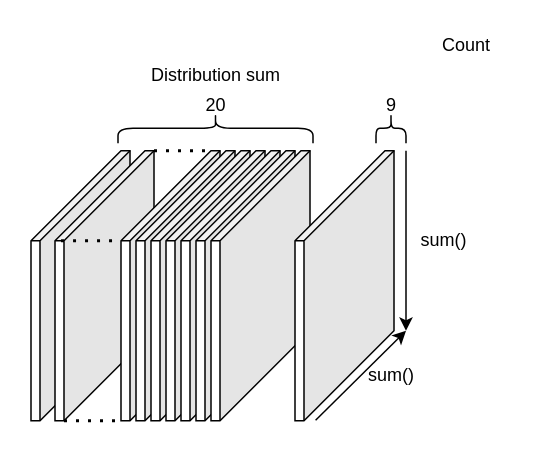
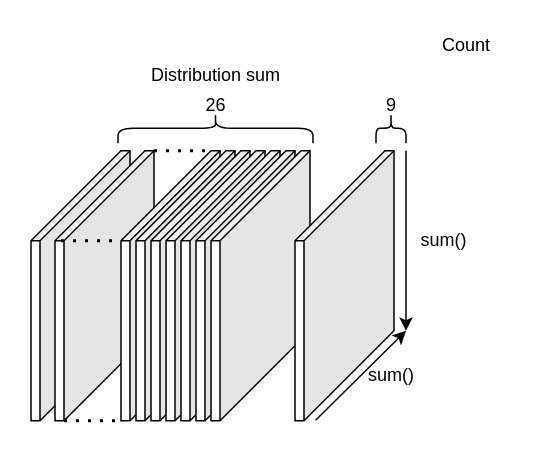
(216, 106) -> (216, 106)
